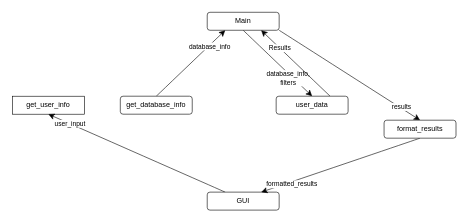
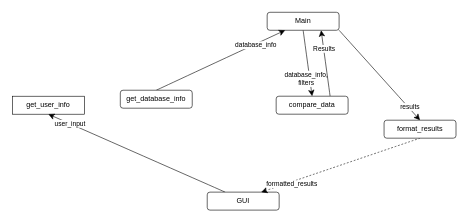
(243, 21) -> (303, 21)
(156, 105) -> (156, 99)
(312, 105) -> (312, 105)
(355, 160) -> (355, 160)
